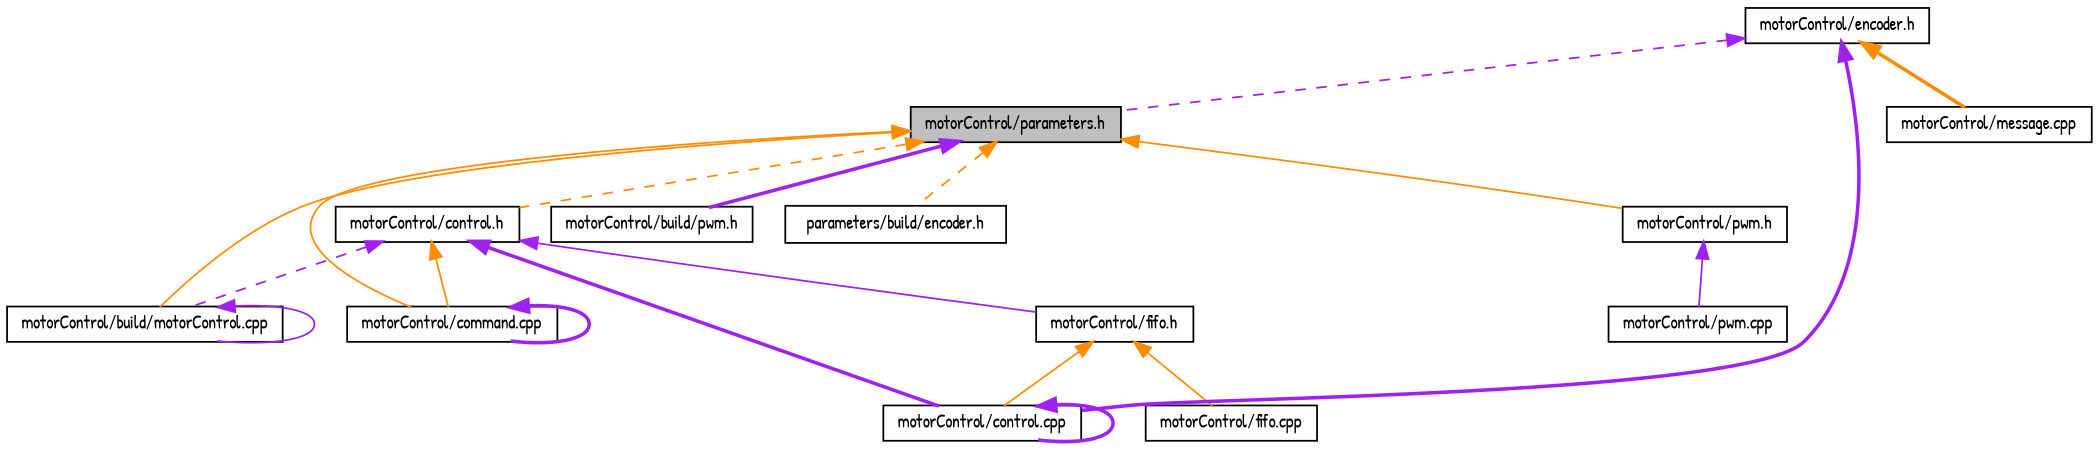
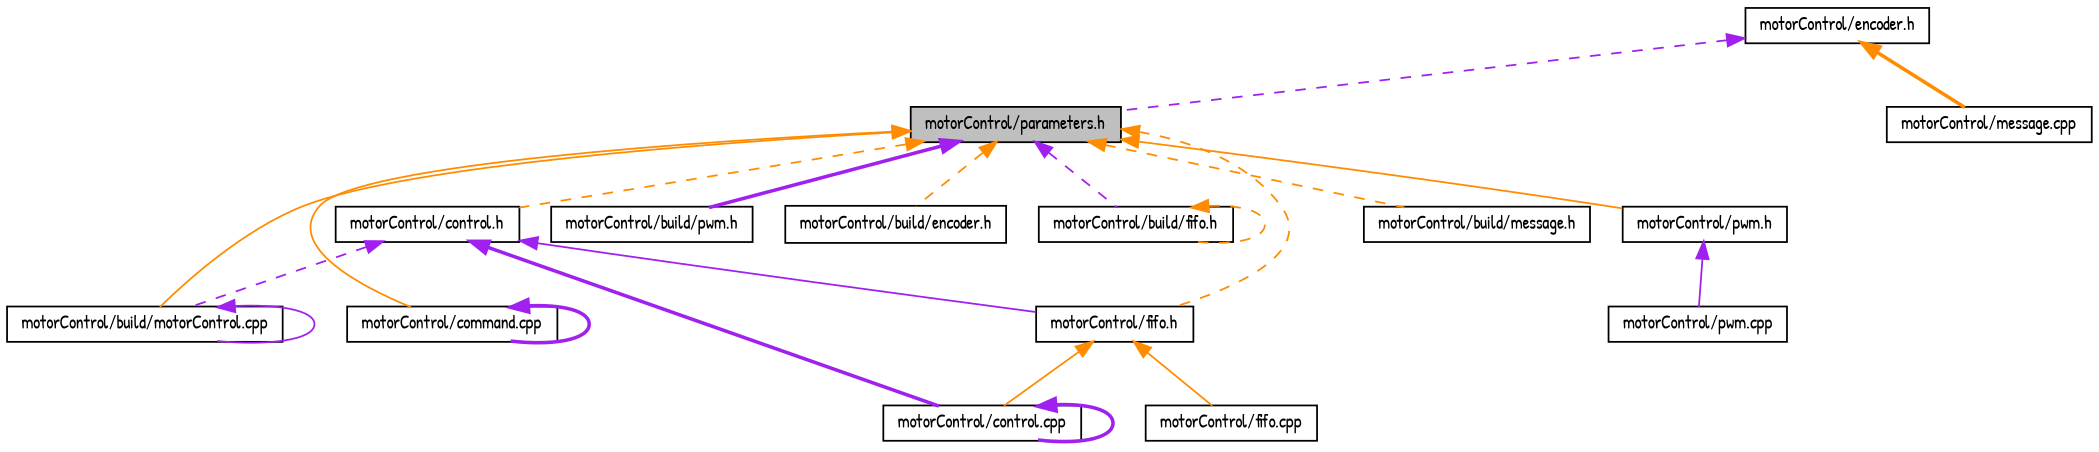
none -> (1283, 210)
(896, 224) -> (896, 224)
none -> (1136, 224)
none -> (1477, 224)
(442, 283) -> none
(1593, 383) -> none
